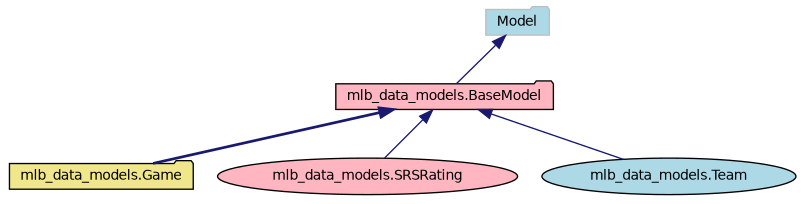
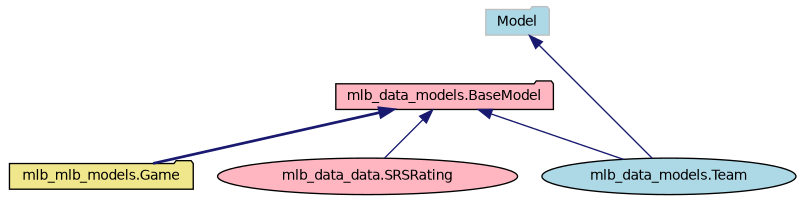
(476, 64) -> (596, 102)
(101, 176) -> (101, 176)
(368, 176) -> (368, 176)
